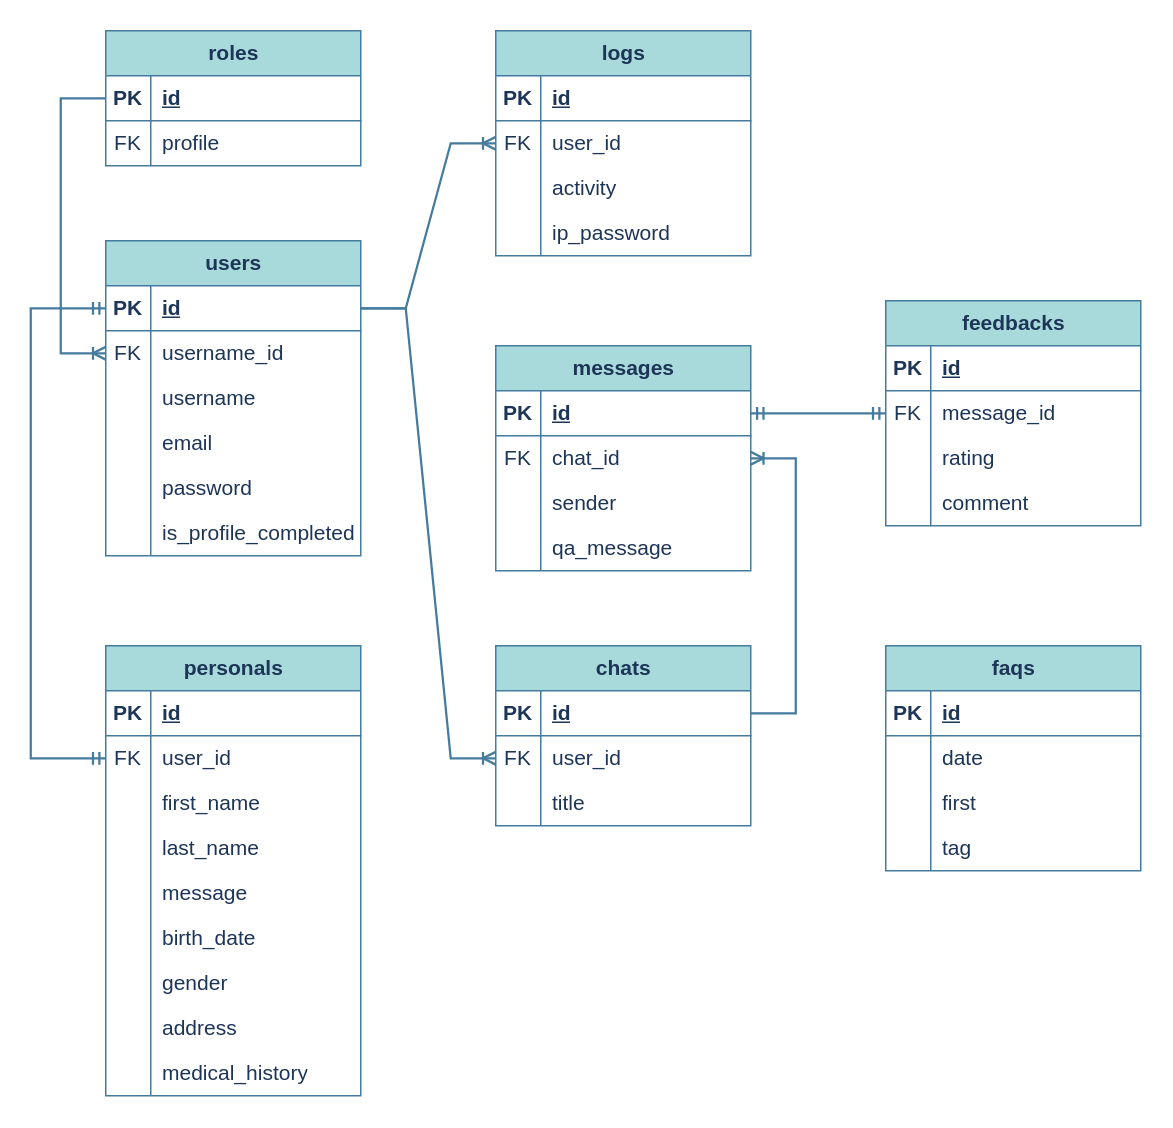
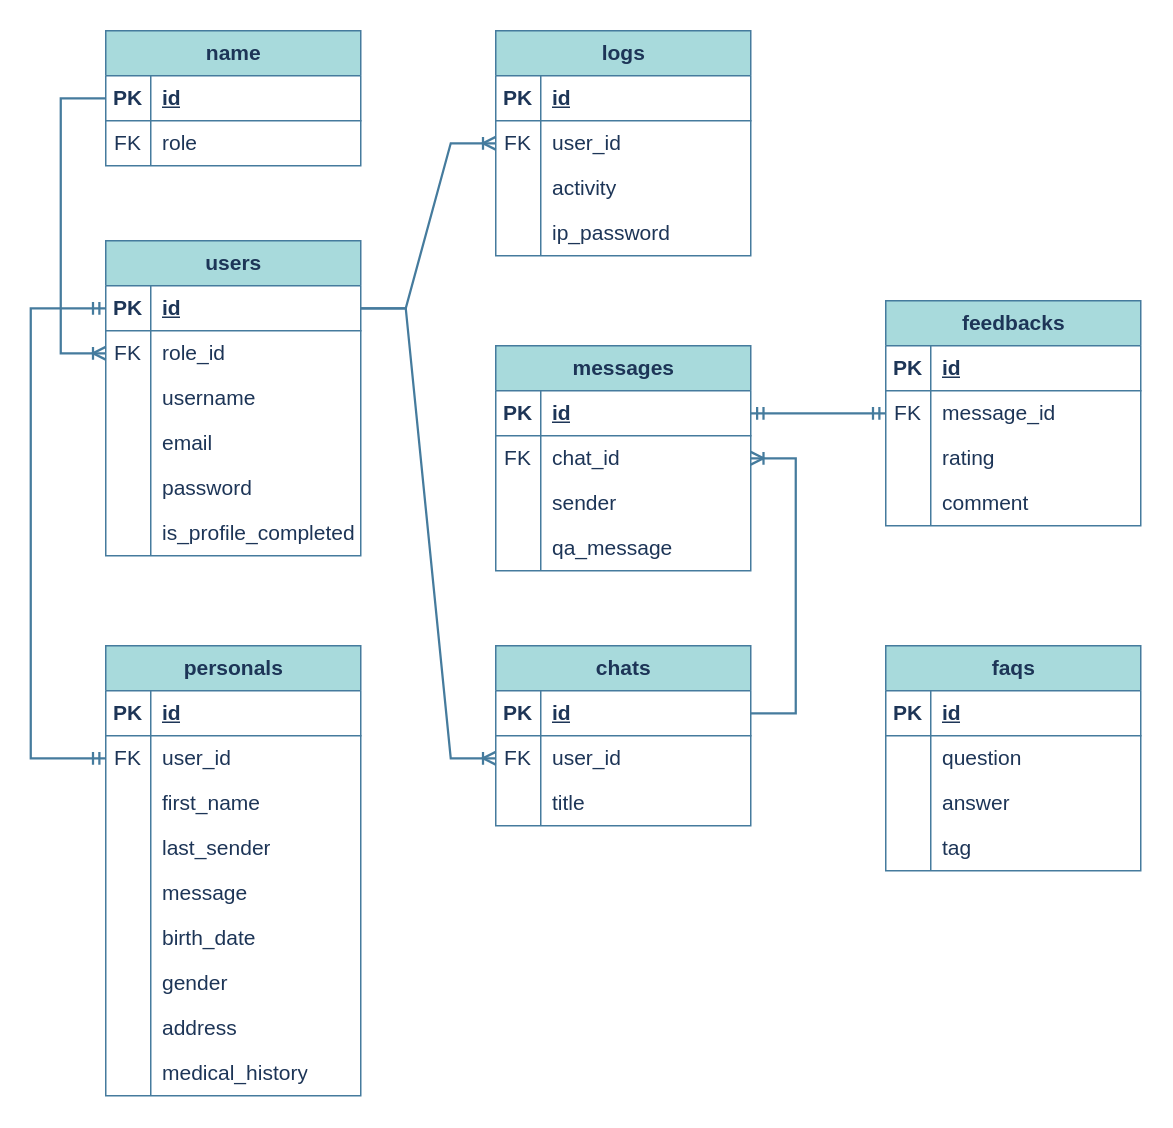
(234, 53) -> (234, 53)
(198, 143) -> (184, 143)
(225, 353) -> (198, 353)
(966, 758) -> (987, 758)
(969, 803) -> (978, 803)
(213, 848) -> (225, 848)
